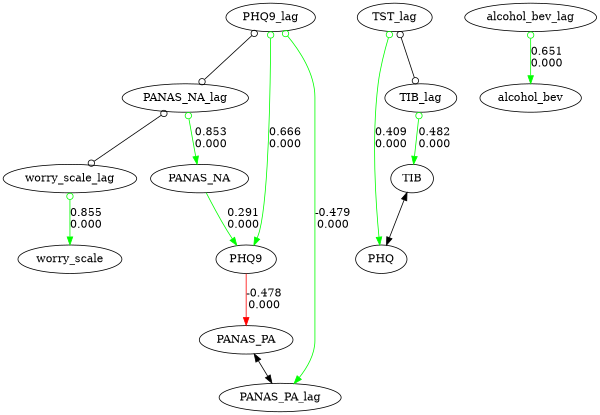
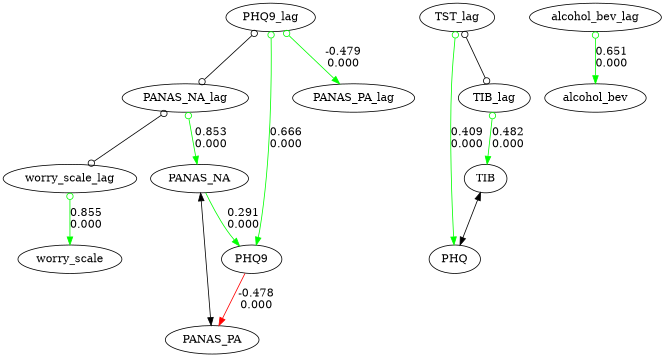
(263, 368) -> (206, 259)
